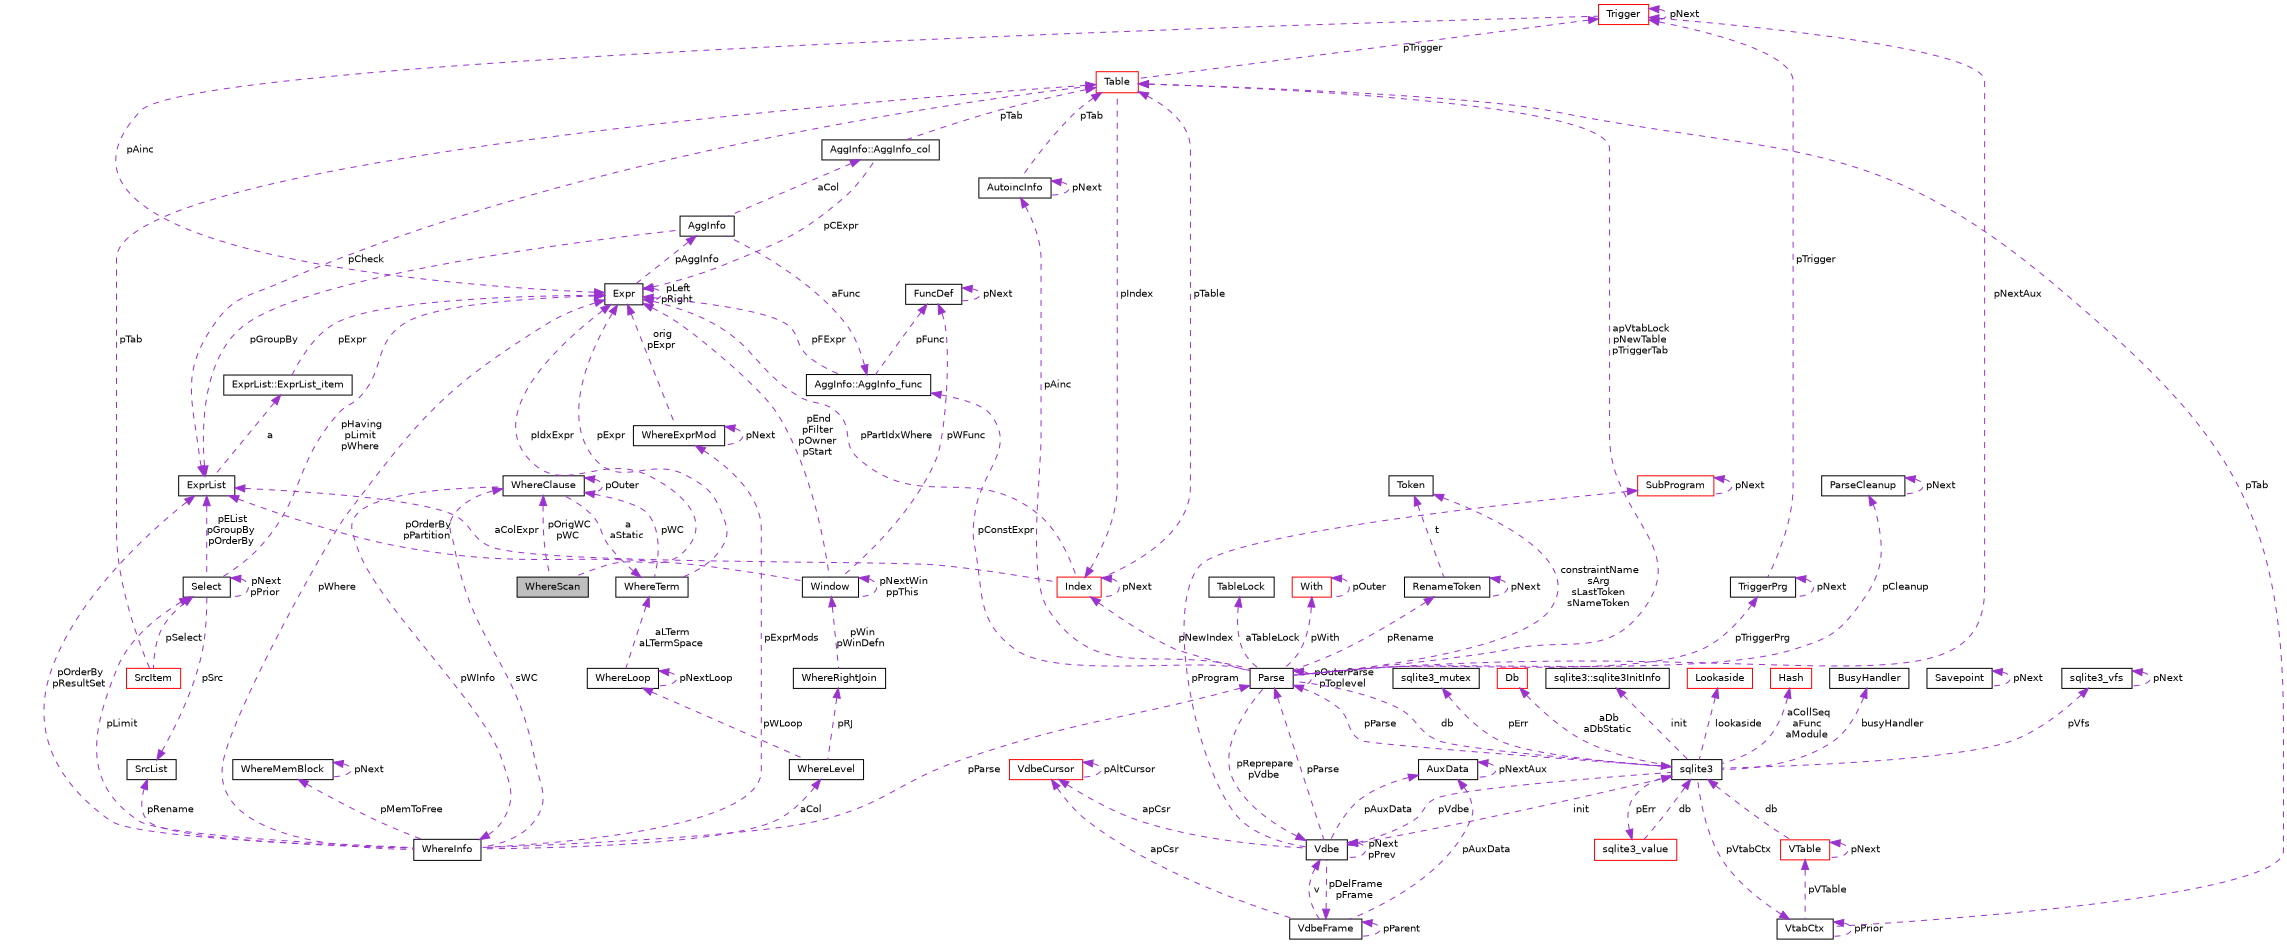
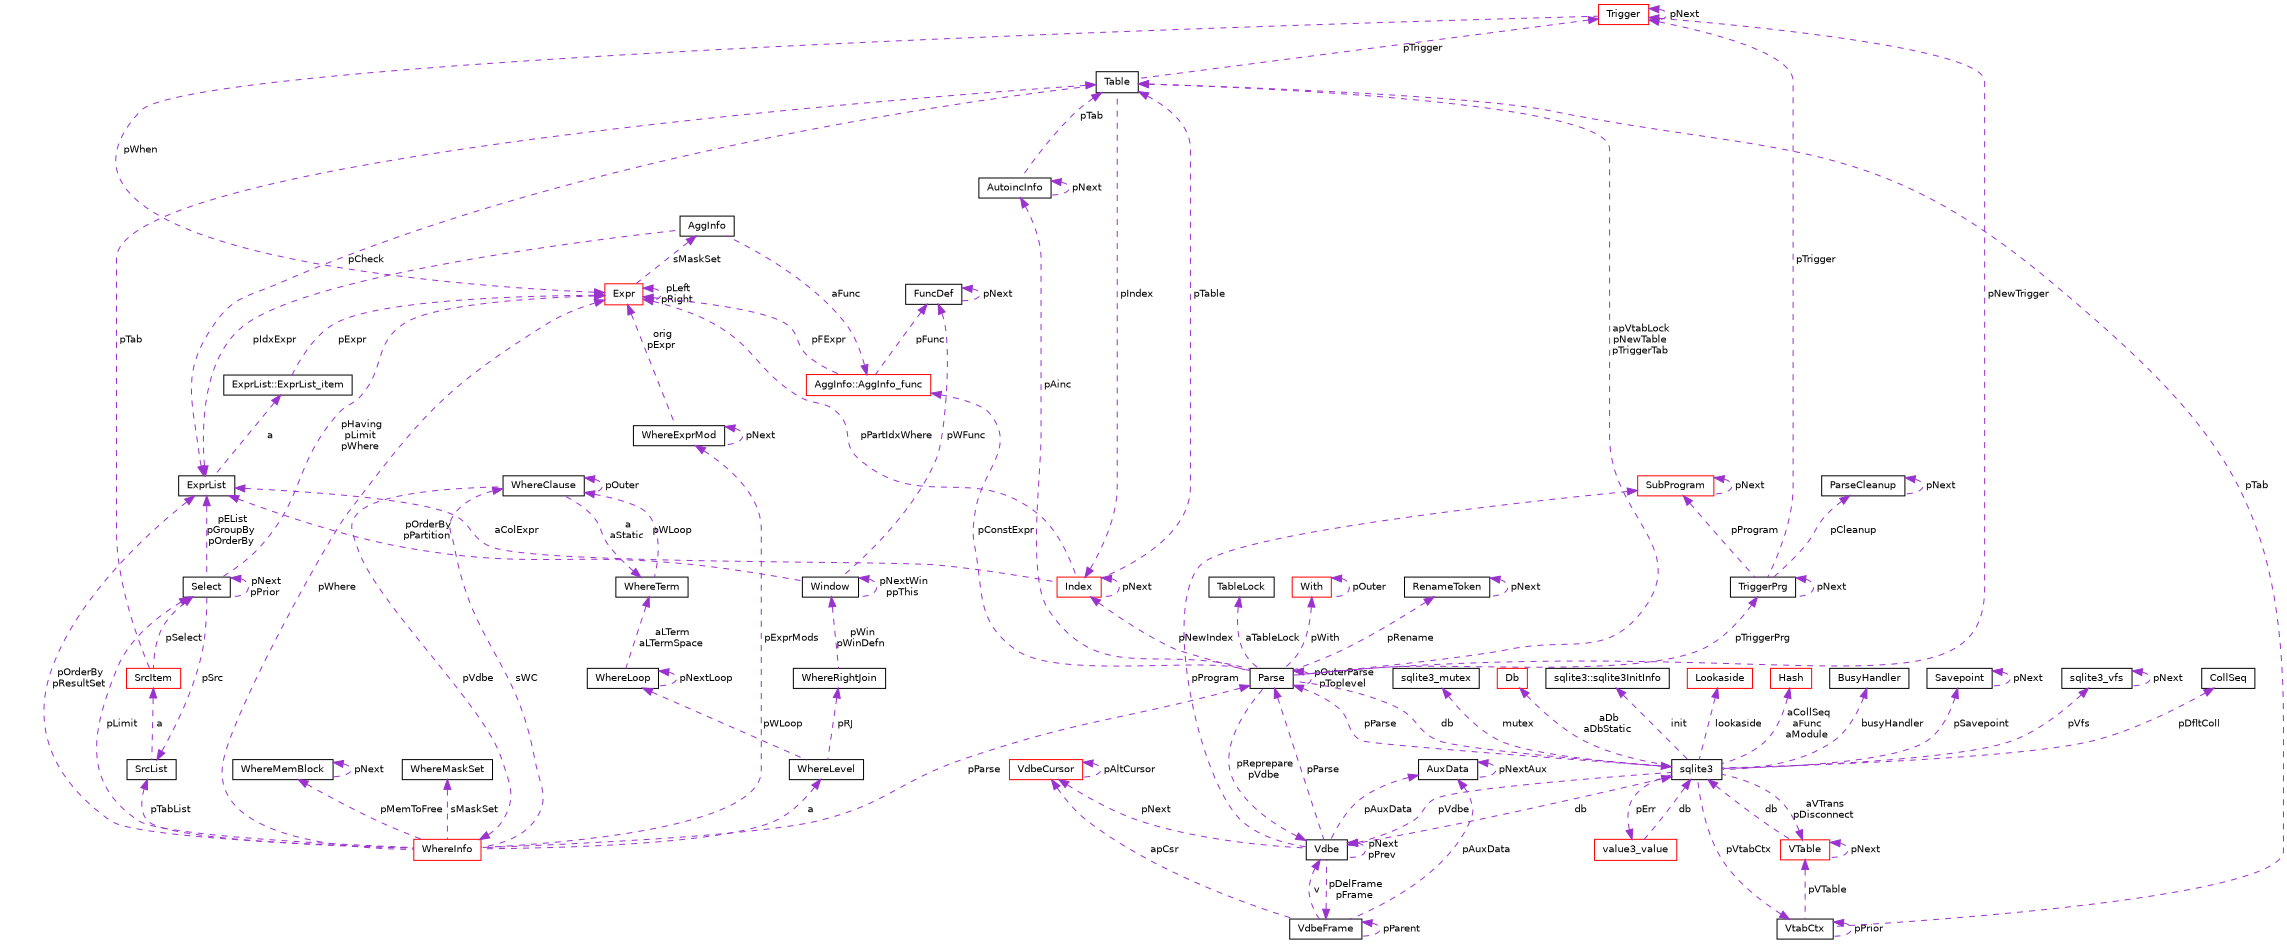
(1117, 82) -> (1117, 82)
(139, 150) -> (139, 150)
(881, 150) -> none
(696, 260) -> (696, 260)
(624, 294) -> (624, 294)
(2017, 294) -> (2017, 294)
(273, 340) -> (273, 340)
(869, 385) -> (869, 385)
(779, 417) -> none
(651, 469) -> none
(1411, 486) -> none
(671, 530) -> (671, 530)
none -> (1722, 541)
(553, 587) -> none
(1758, 657) -> (1809, 541)
(476, 678) -> (476, 678)
none -> (2228, 678)
(1517, 724) -> (1517, 724)
none -> (152, 729)
none -> (1897, 752)
none -> (447, 770)
none -> (1769, 792)
(169, 810) -> (169, 810)
(809, 810) -> (809, 810)
(1155, 810) -> (1155, 810)
(1579, 810) -> (1579, 810)
(447, 850) -> (447, 850)
(1636, 850) -> (1636, 850)
